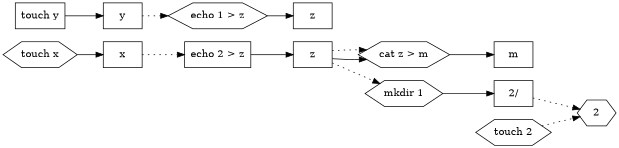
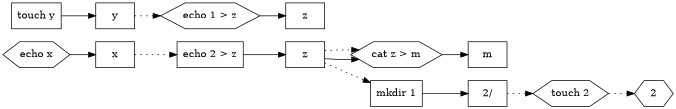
(40, 55) -> (36, 55)
(404, 94) -> (396, 94)
(553, 103) -> (516, 94)
